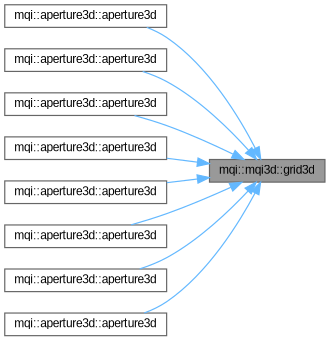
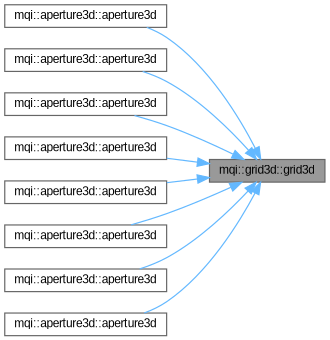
(267, 171) -> (267, 171)
